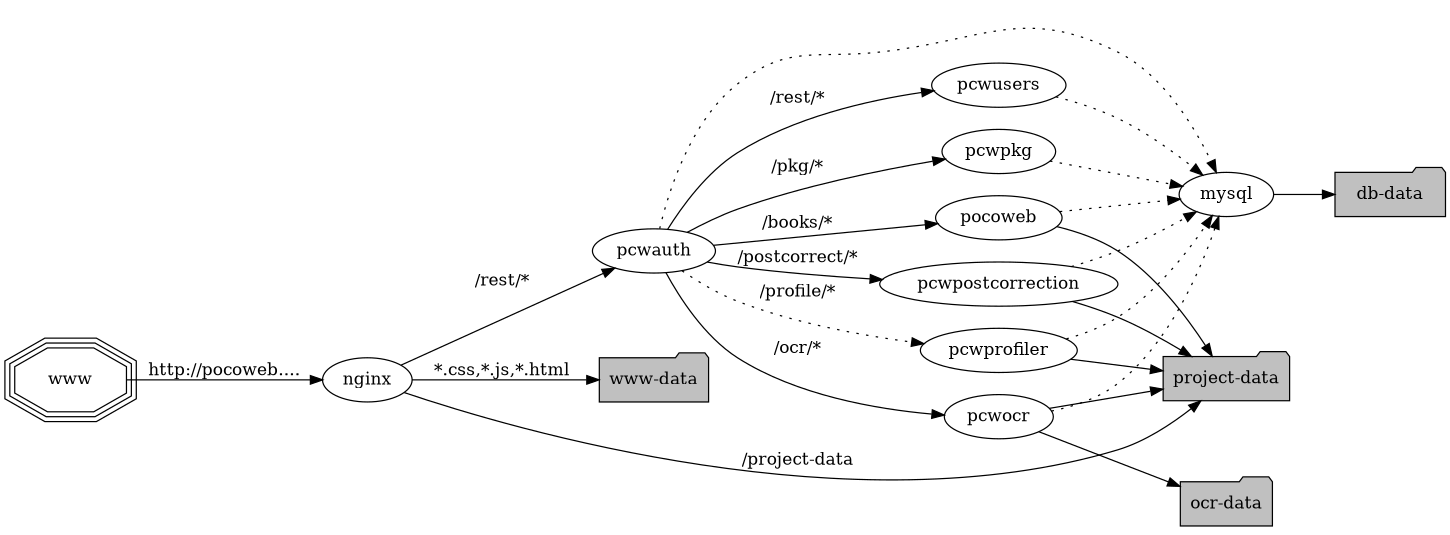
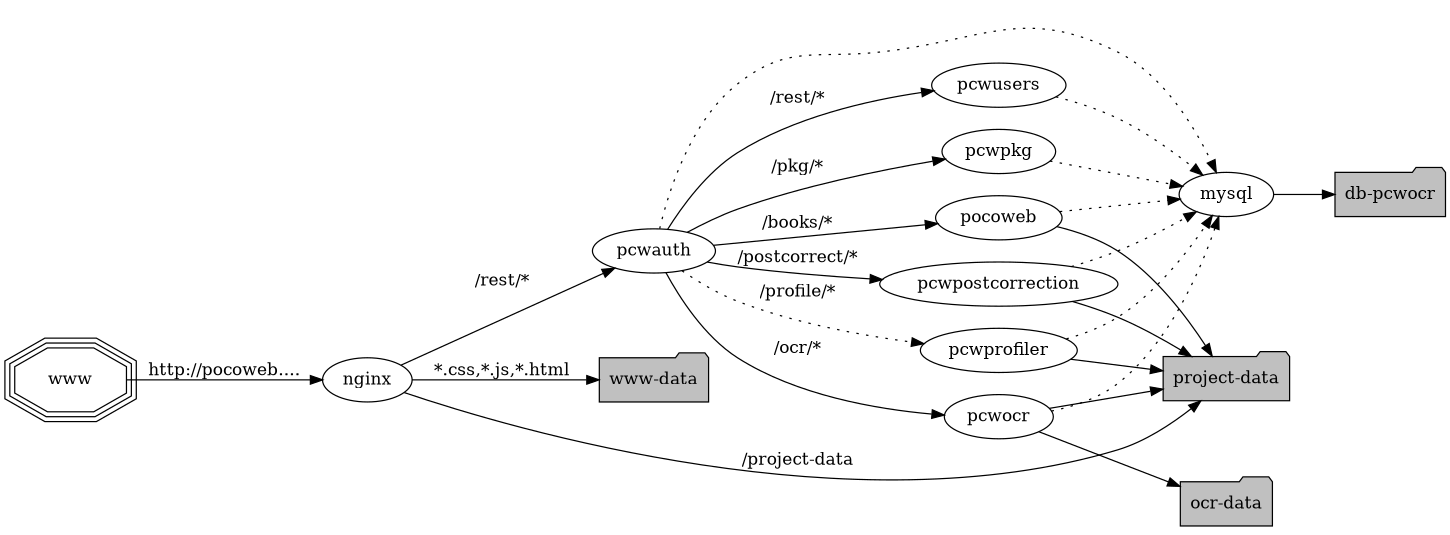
(1390, 194) -> (1390, 194)
